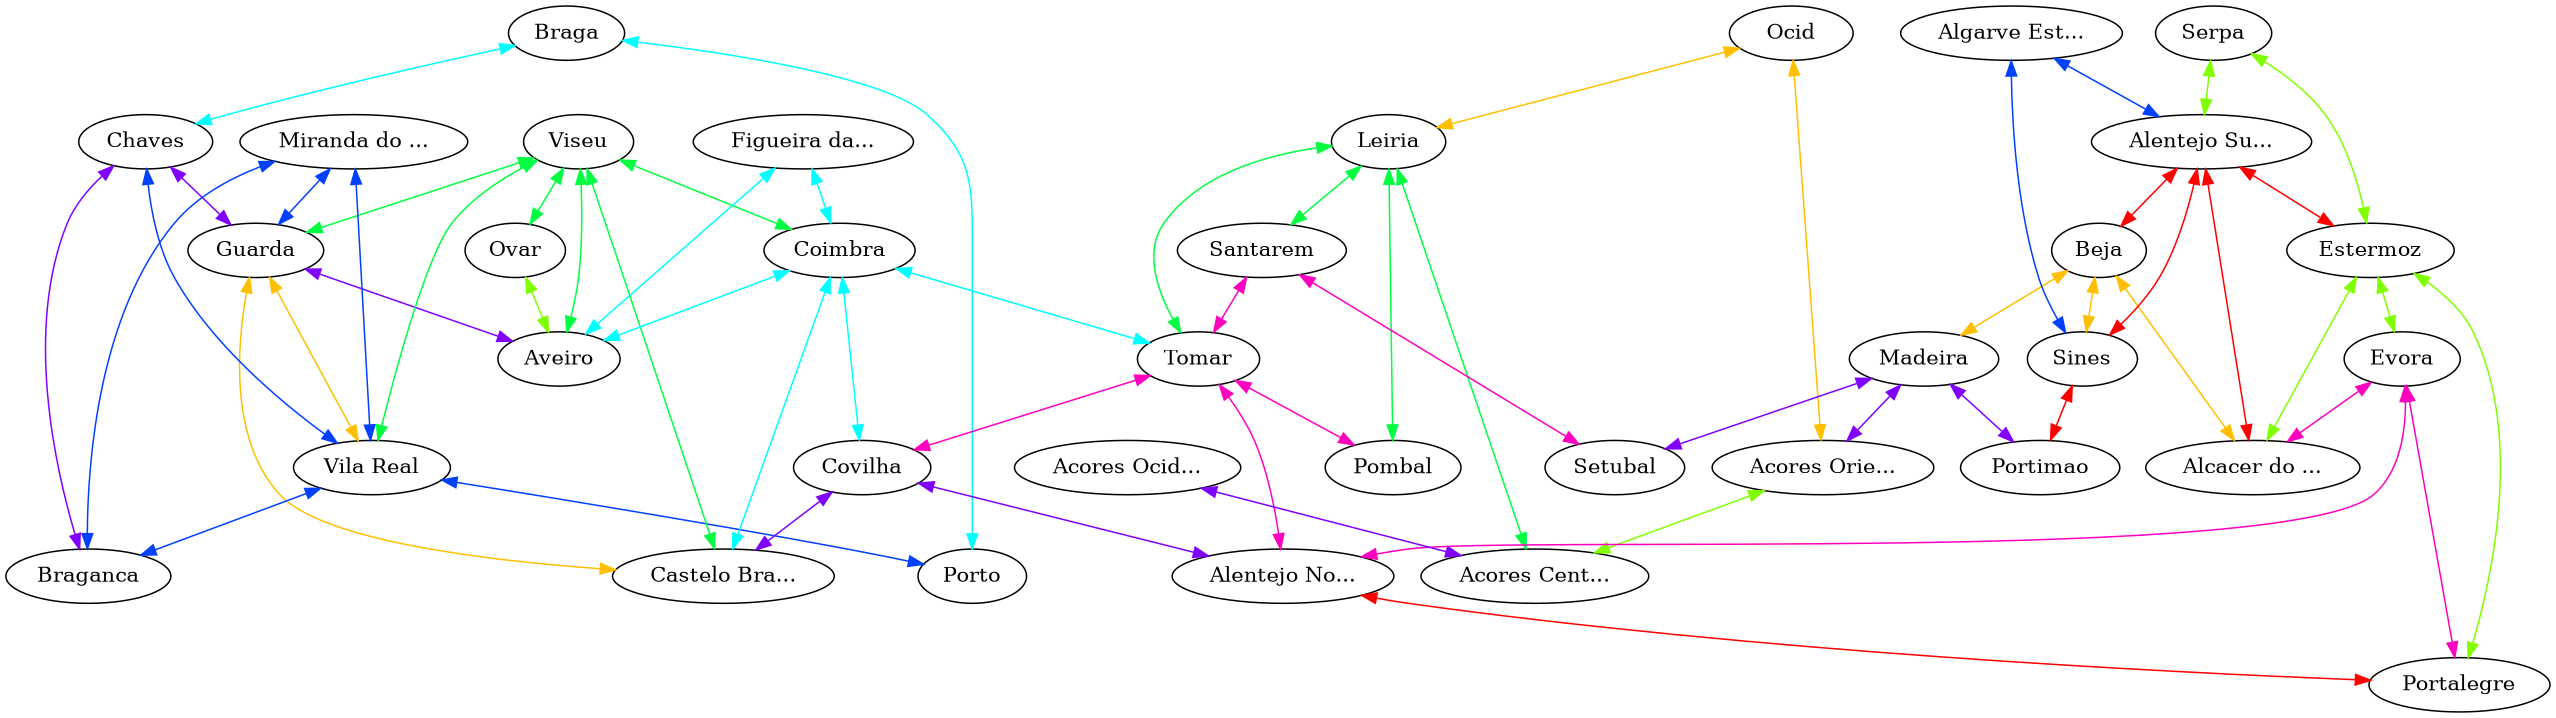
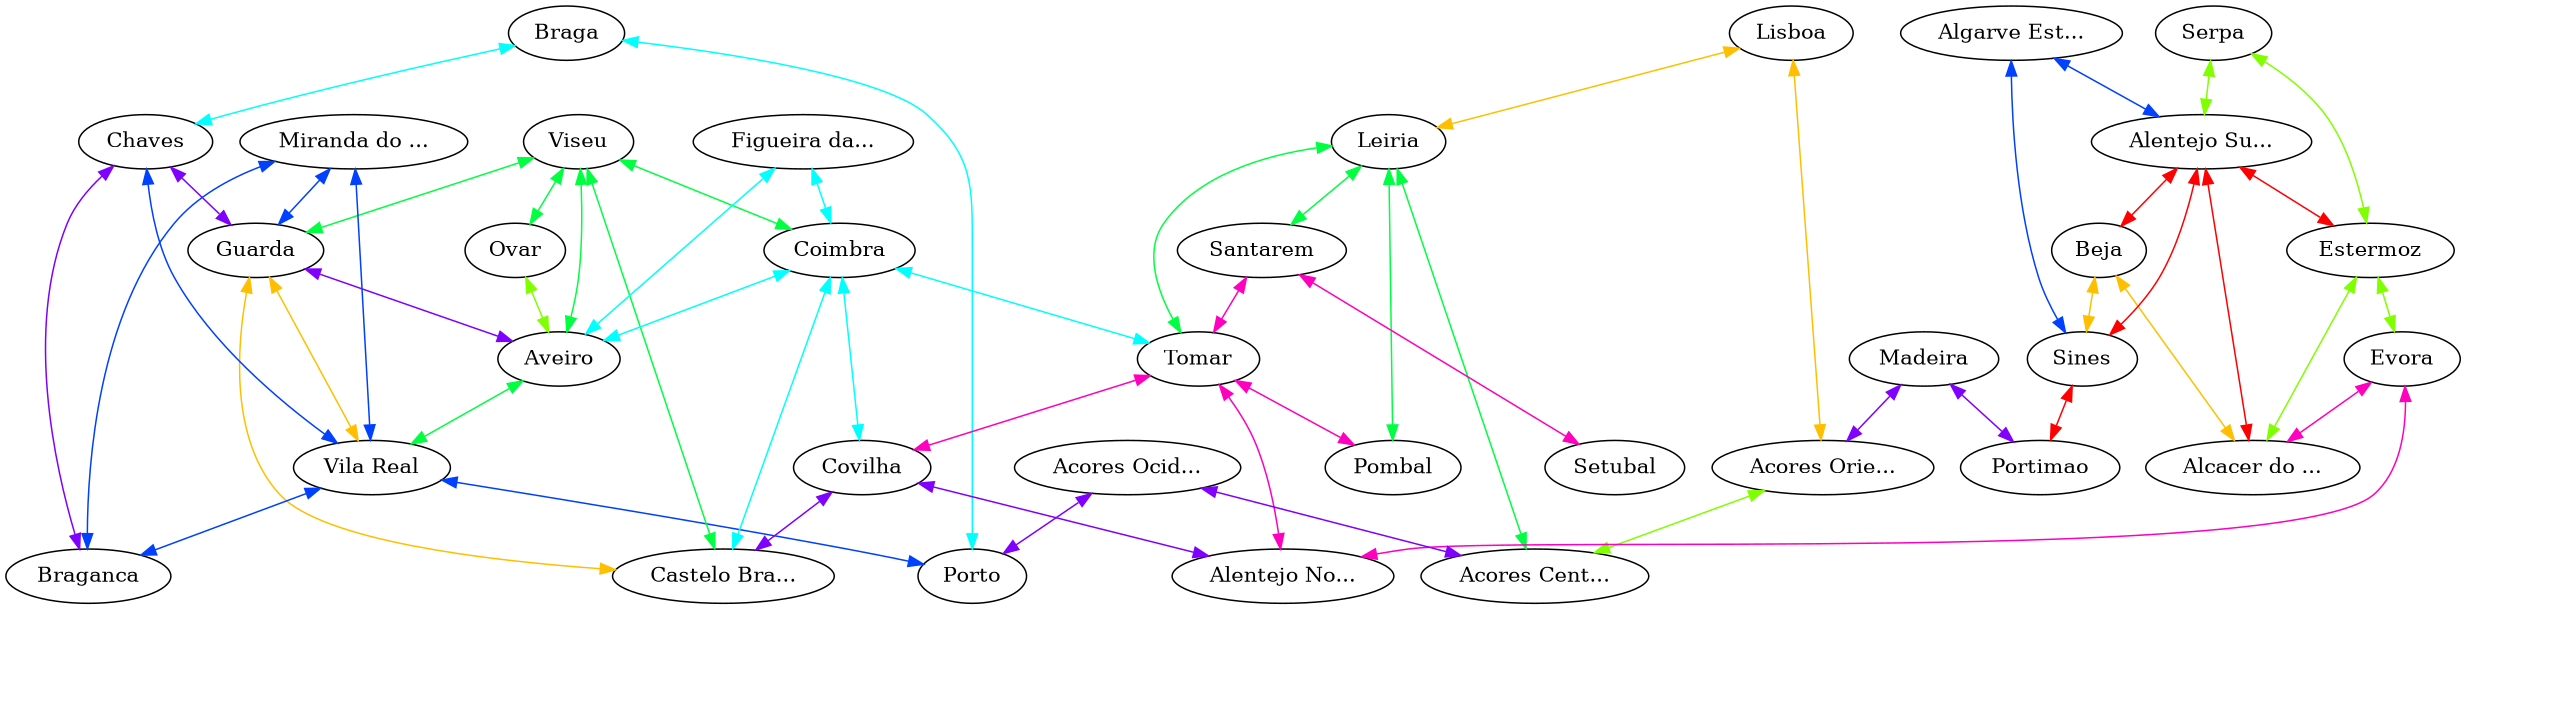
(1791, 33) -> (1791, 33)
(425, 279) -> (467, 412)
(2015, 303) -> none
(1768, 414) -> none
none -> (1046, 525)
(2459, 685) -> none
